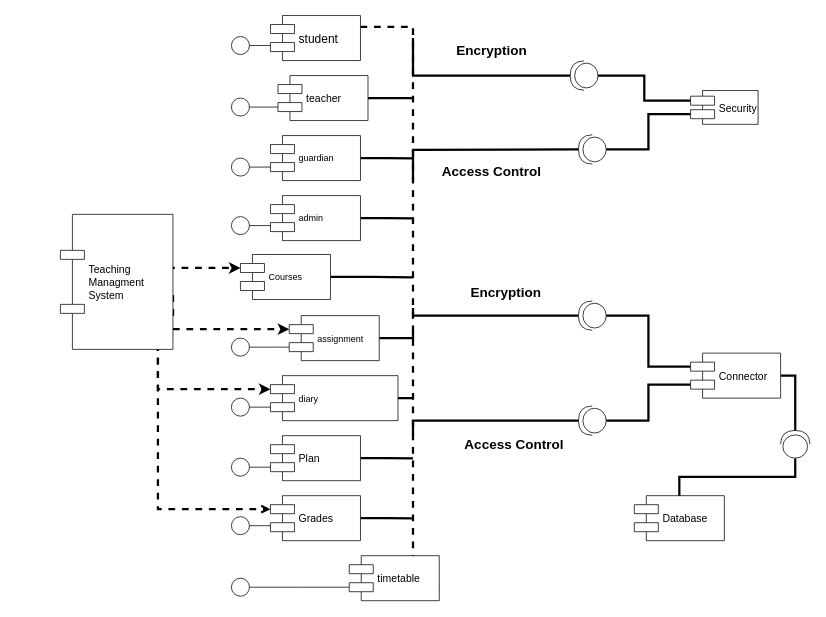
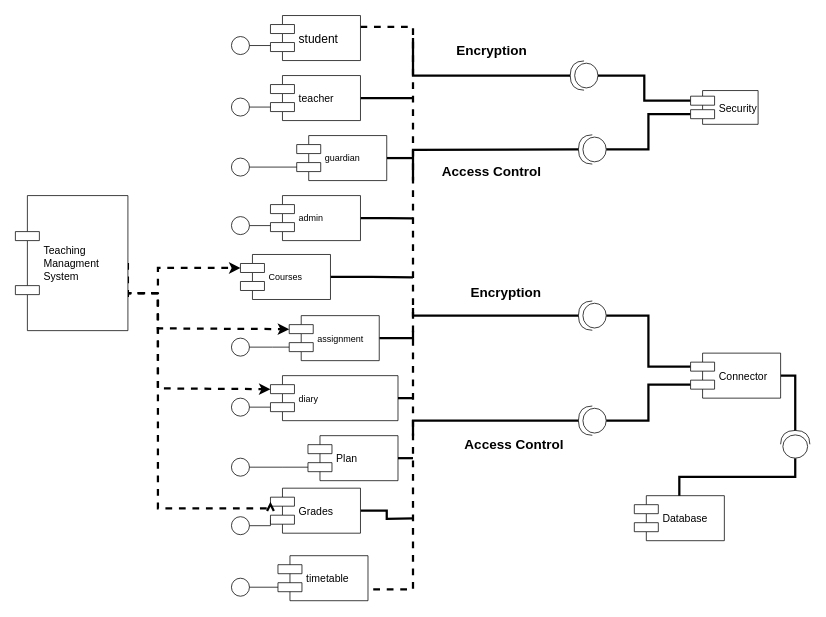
(323, 98) -> (315, 98)
(315, 158) -> (342, 158)
(117, 282) -> (72, 263)
(315, 458) -> (353, 458)
(315, 518) -> (315, 510)
(394, 578) -> (323, 578)
